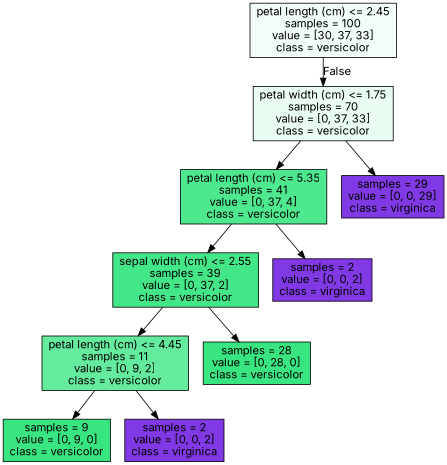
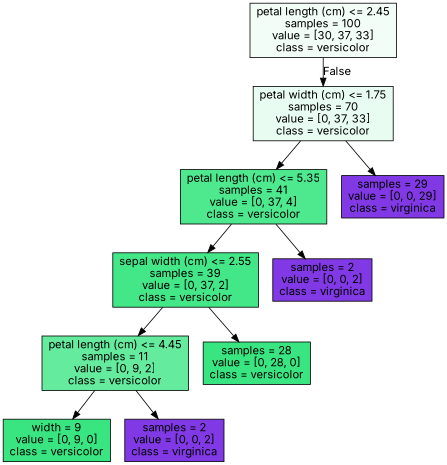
(57, 440) -> (57, 440)
